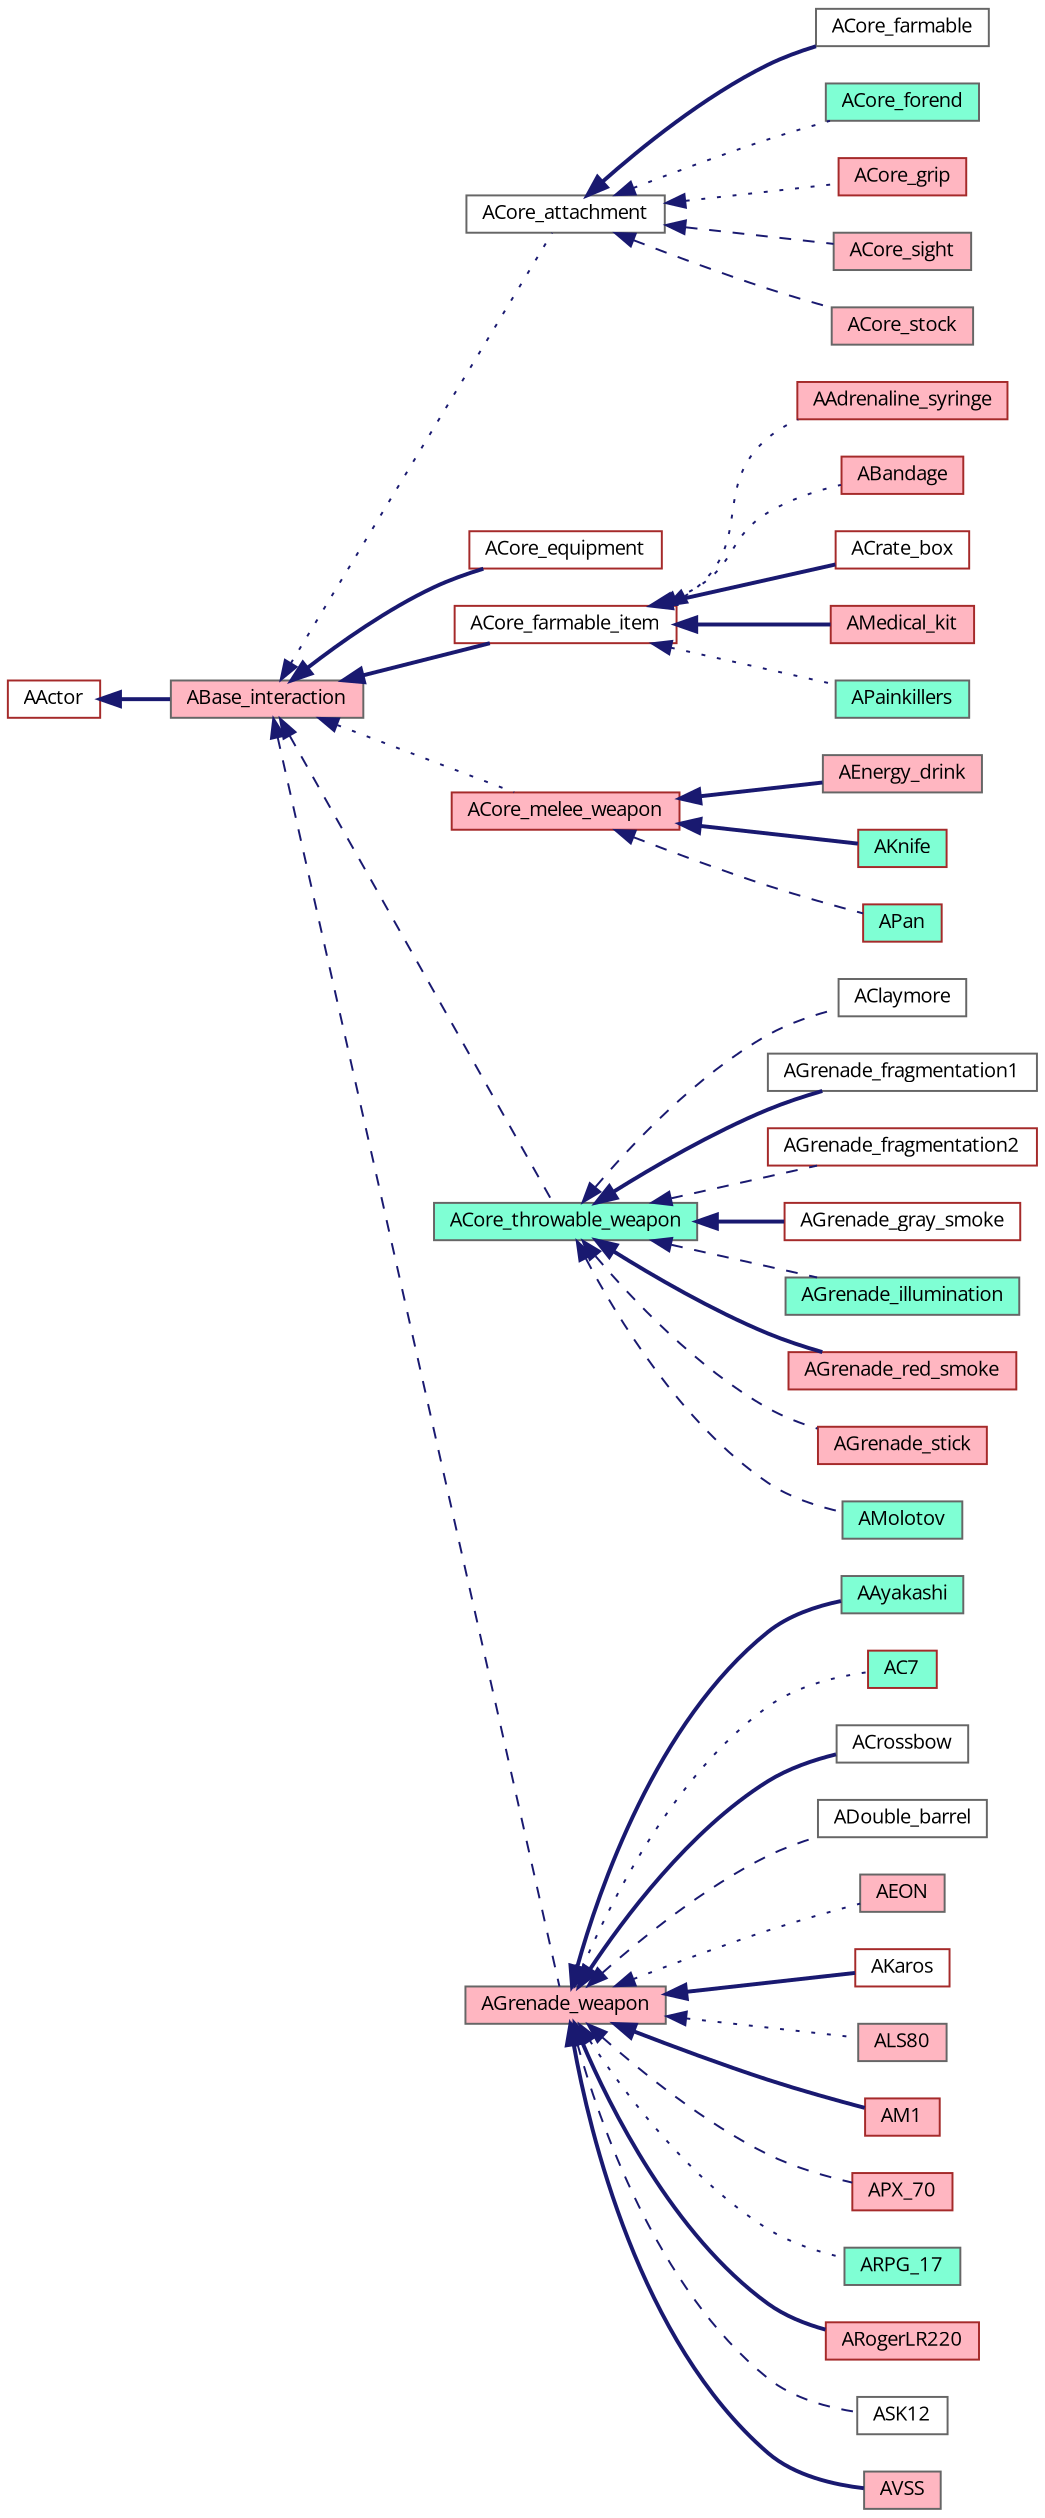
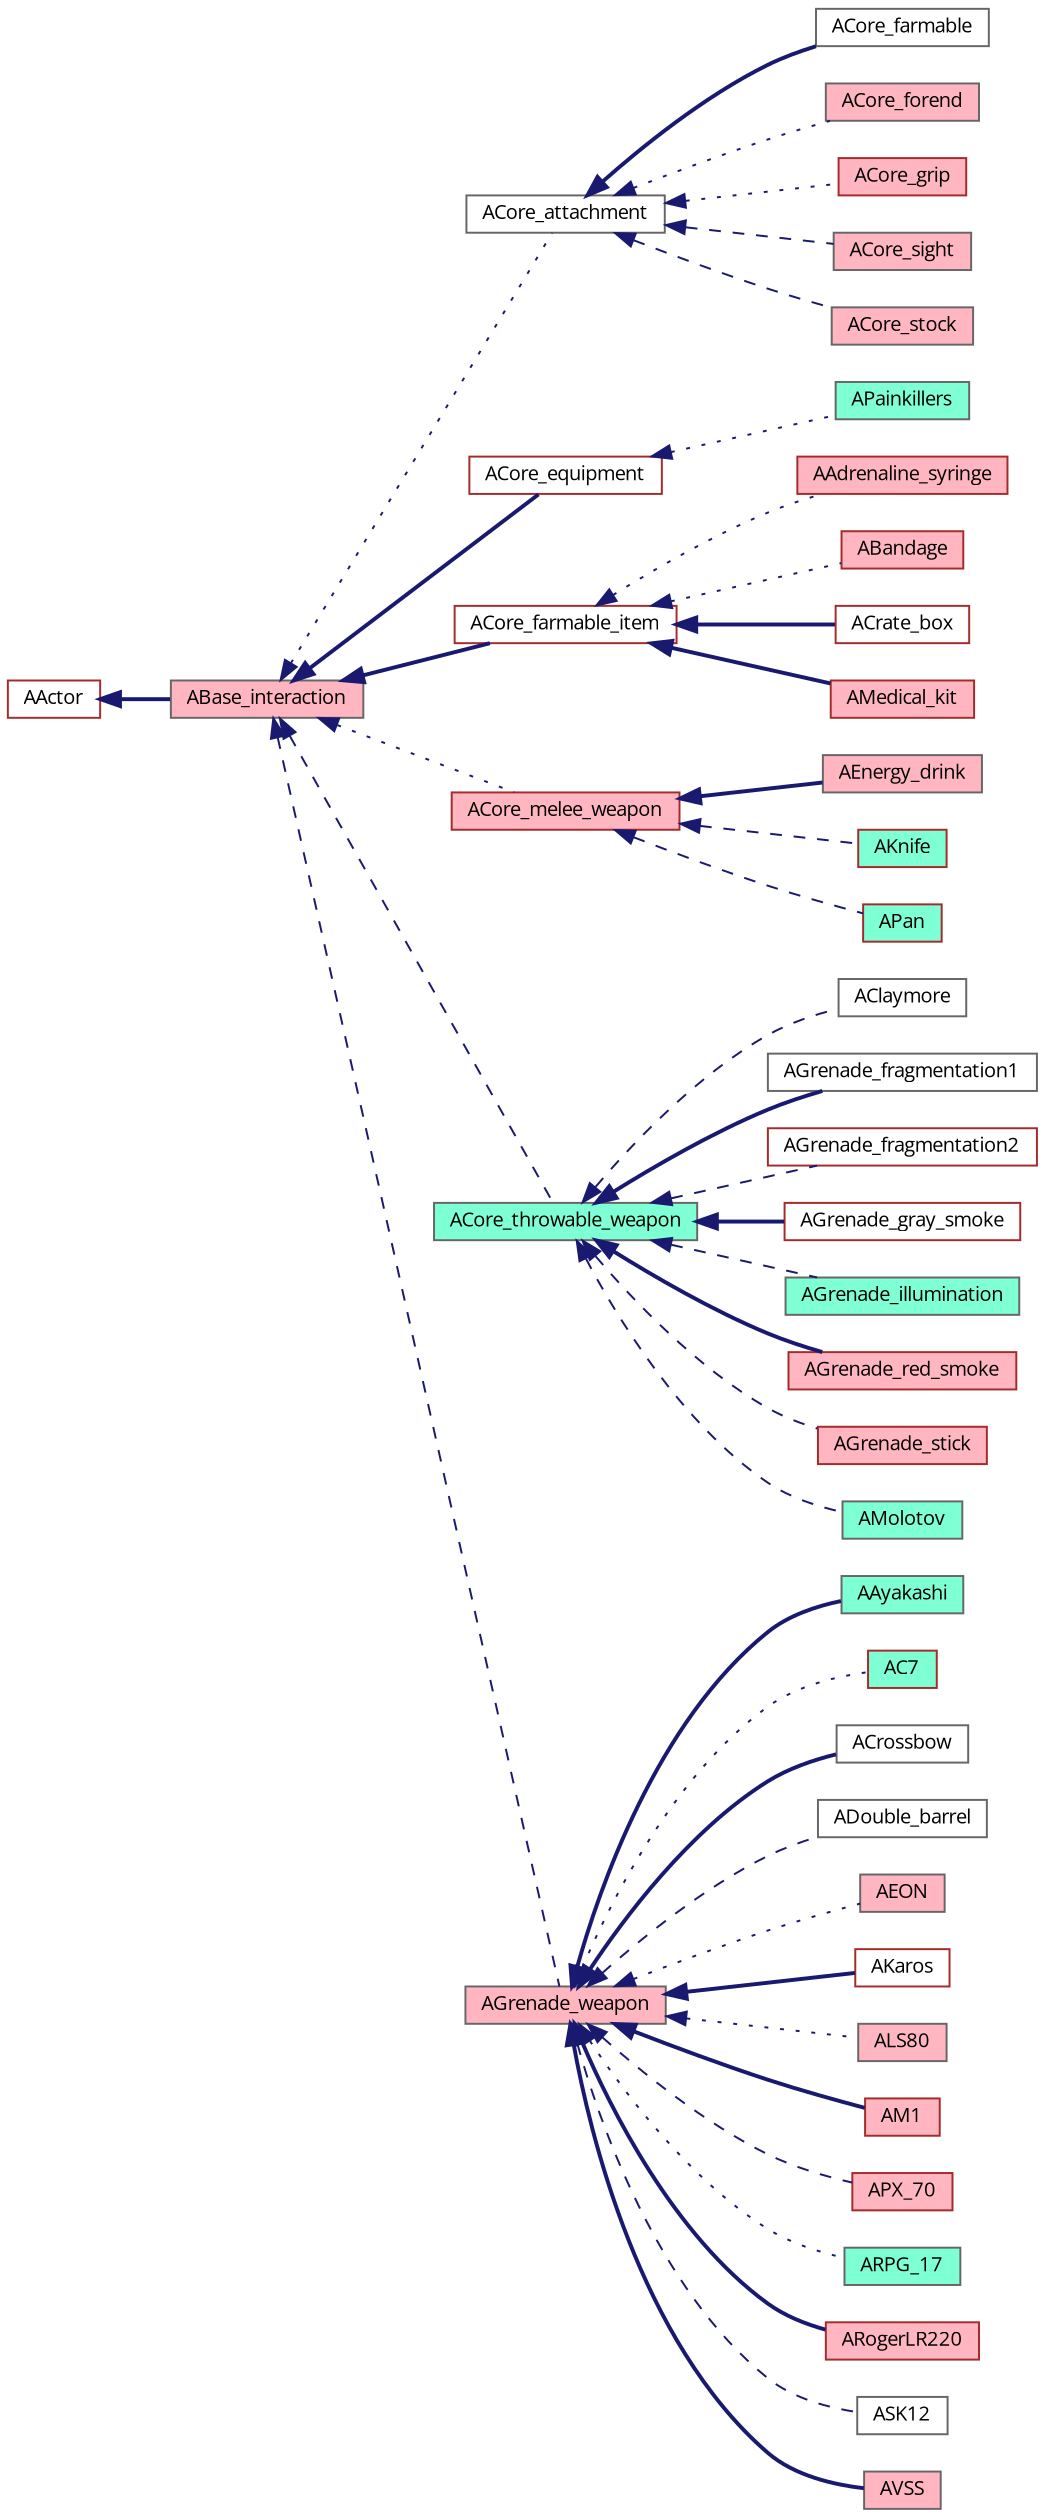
(902, 102) -> (902, 102)
(753, 666) -> (753, 434)
(779, 835) -> (779, 835)
